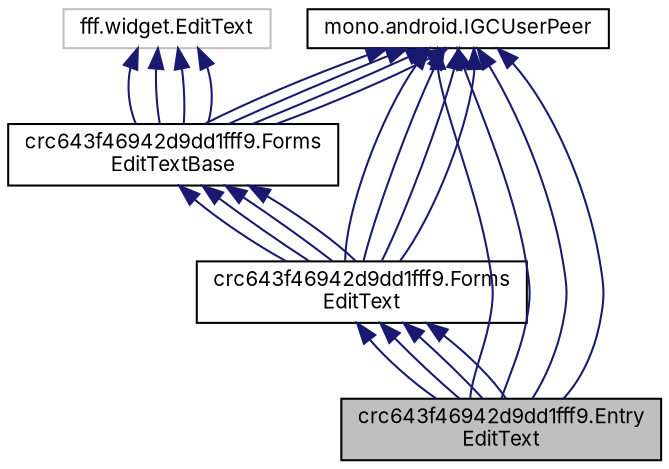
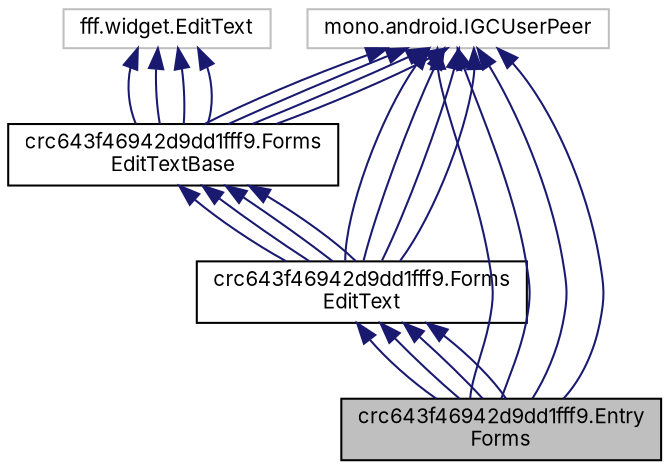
(458, 29) -> (458, 29)
(501, 429) -> (501, 429)
